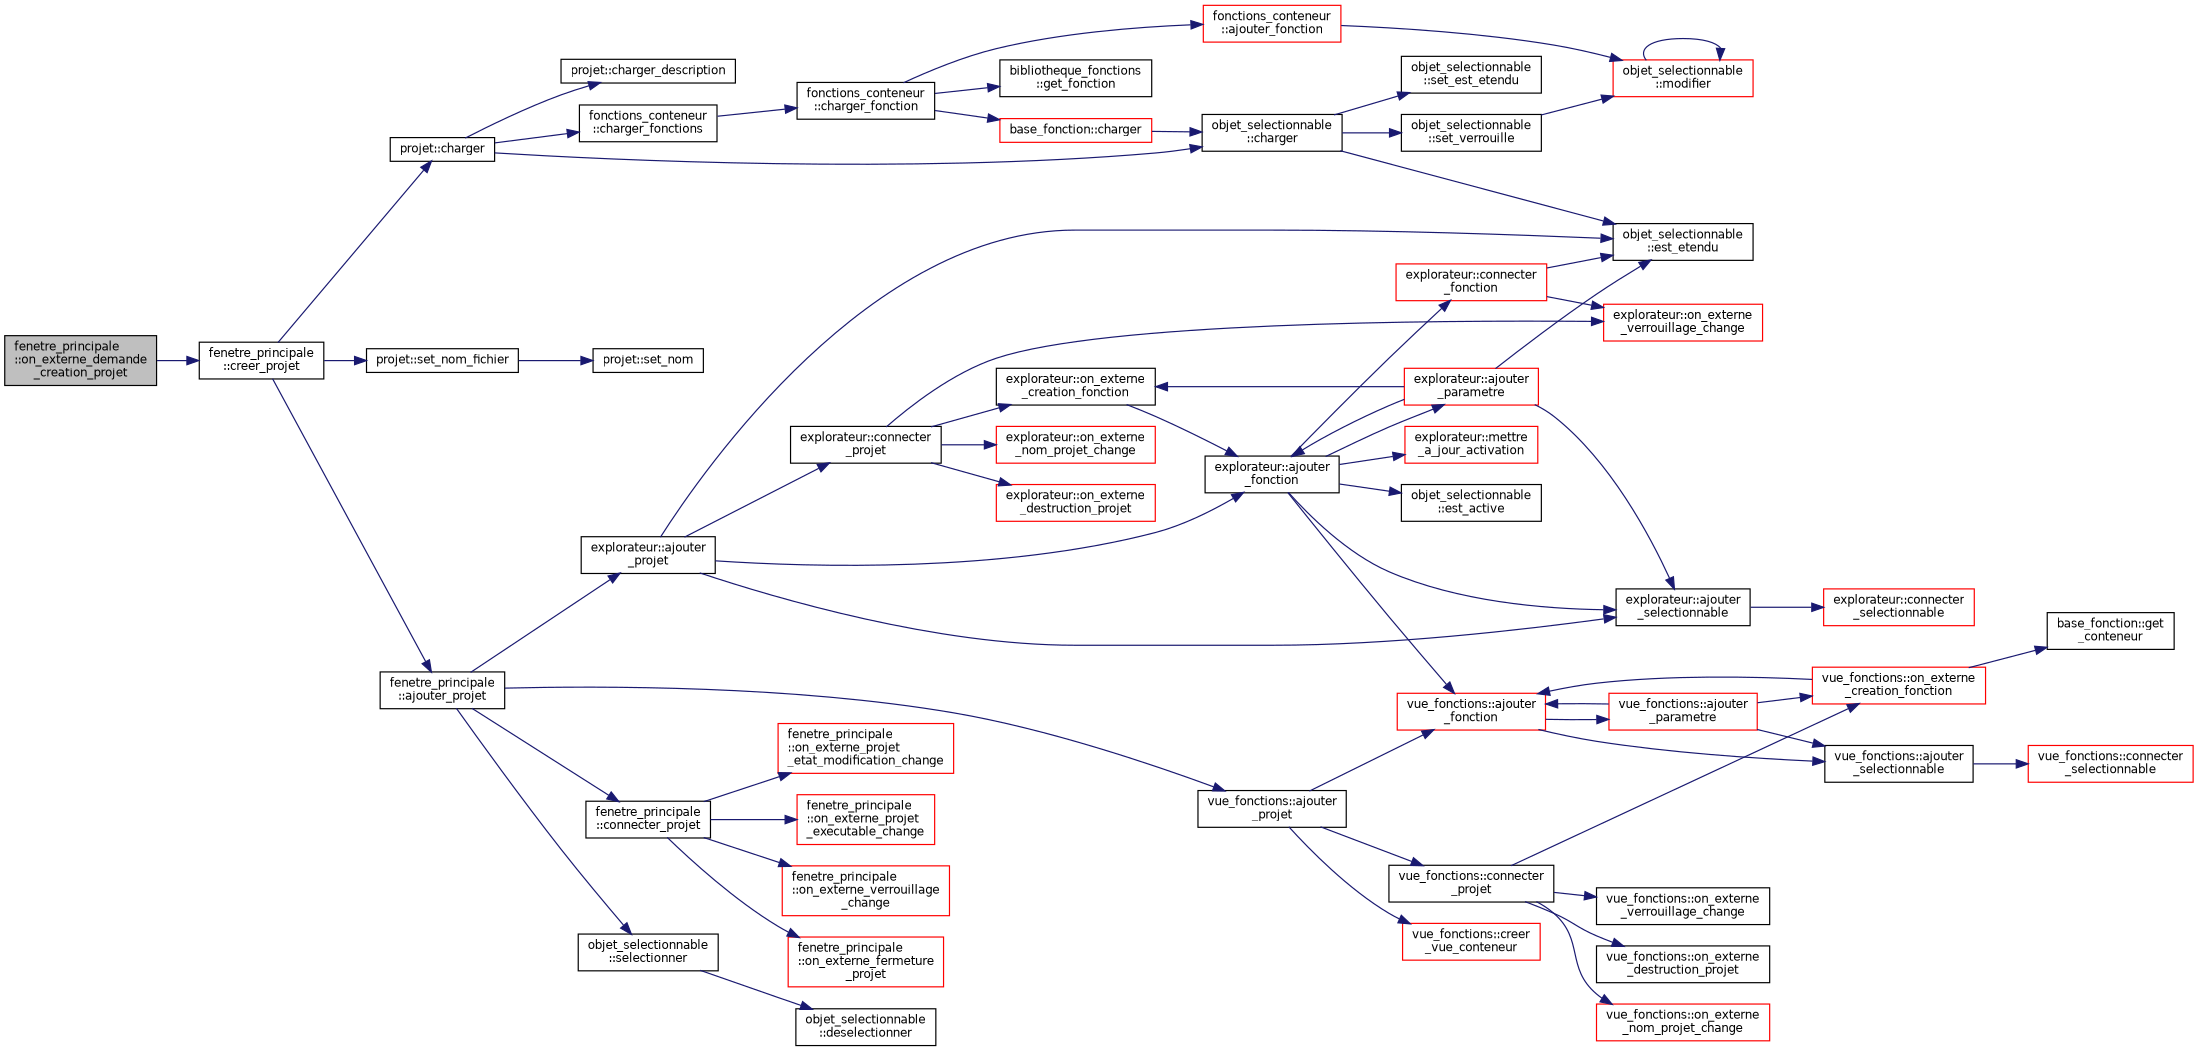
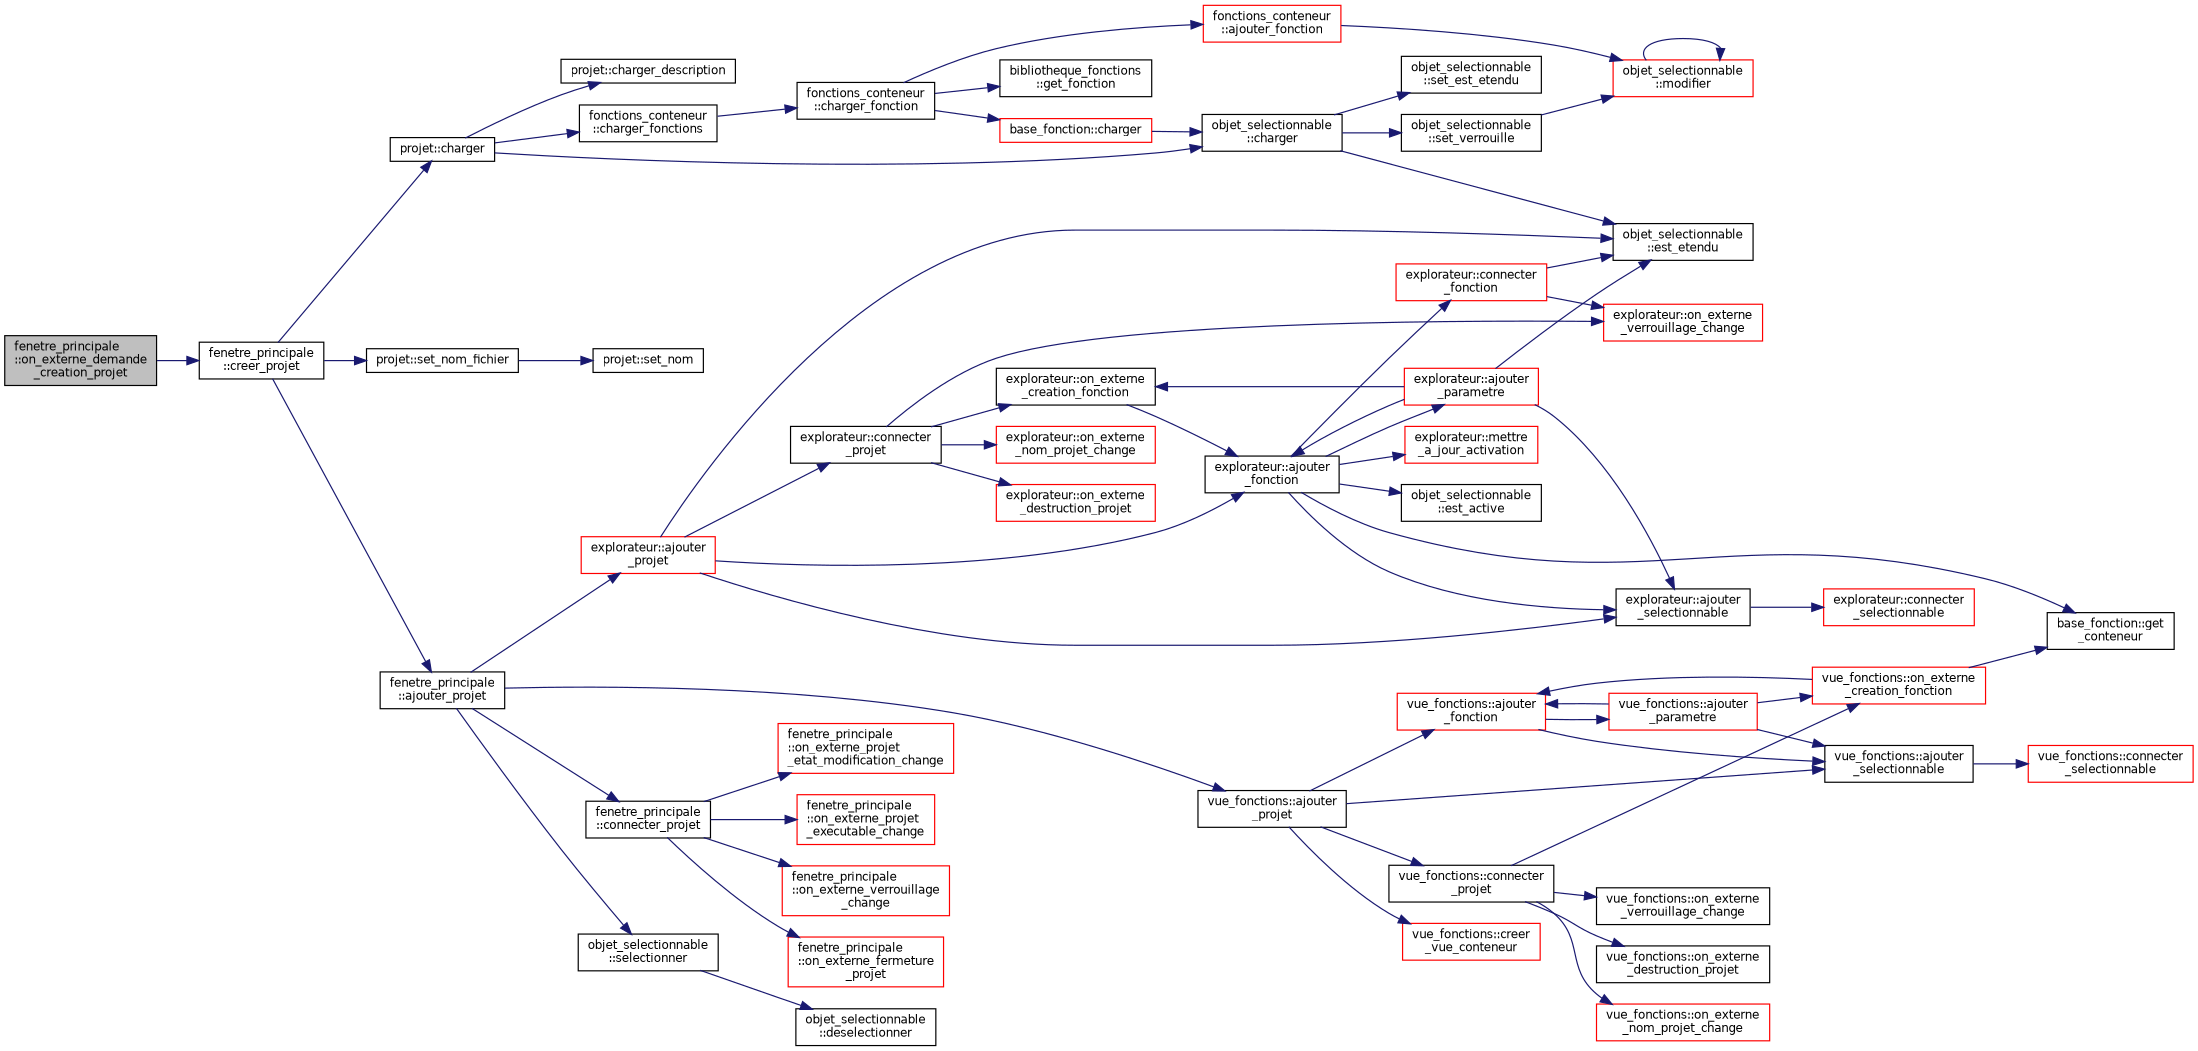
(648, 555) -> (648, 555)
(1366, 589) -> (1680, 559)
none -> (1579, 787)
